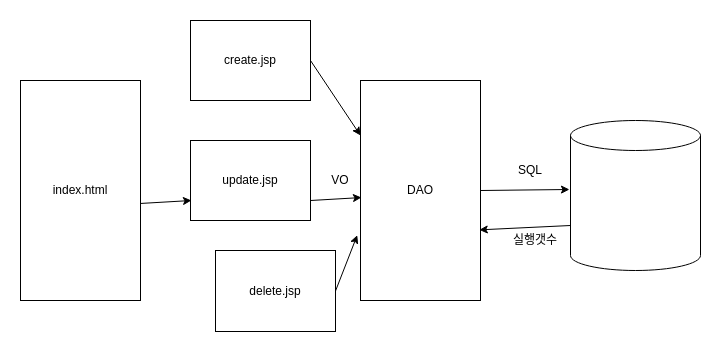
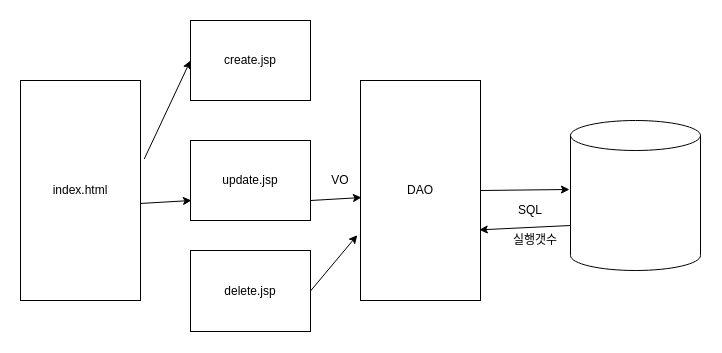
(333, 95) -> none
none -> (166, 113)
(531, 171) -> (531, 211)
(276, 291) -> (251, 291)
